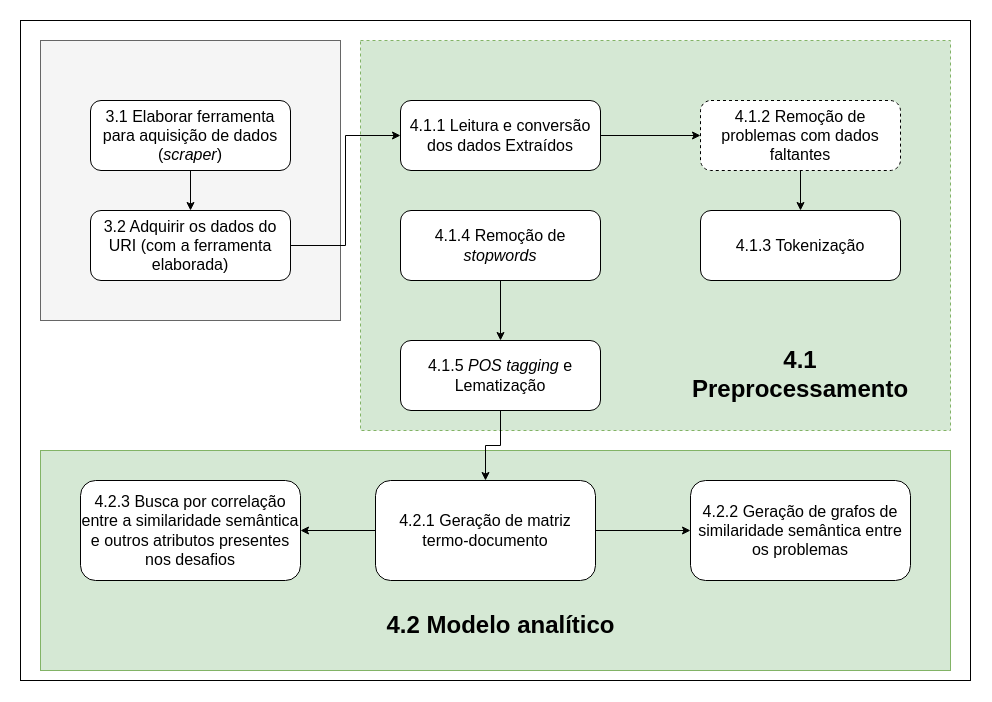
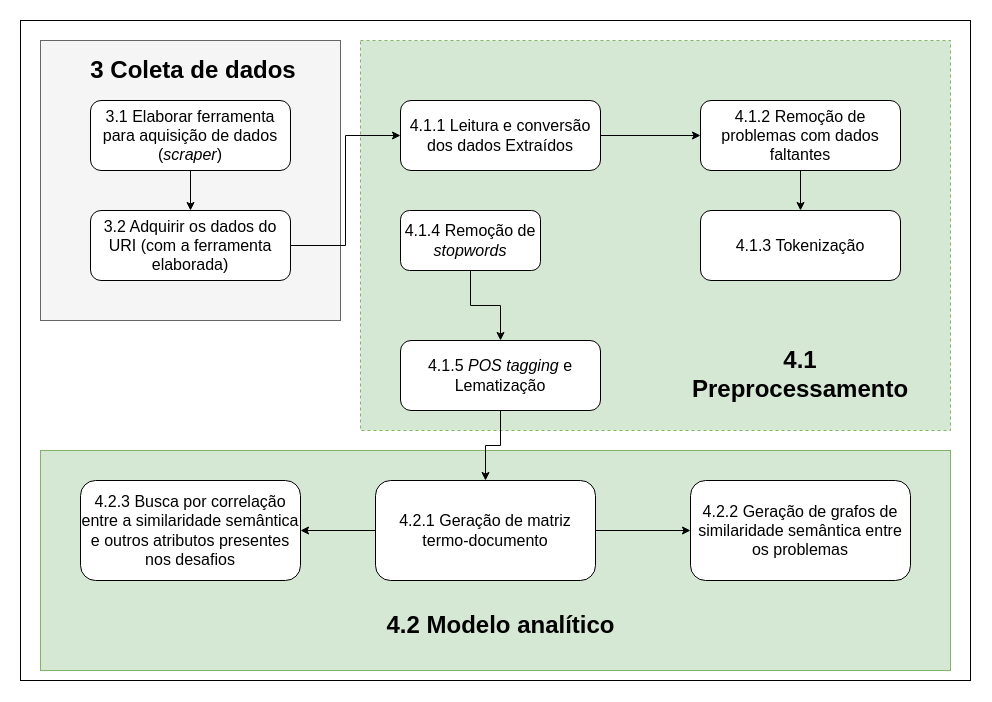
none -> (193, 71)
(801, 136) -> (801, 136)
(501, 246) -> (471, 241)
